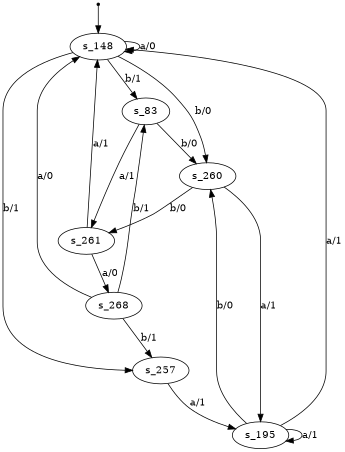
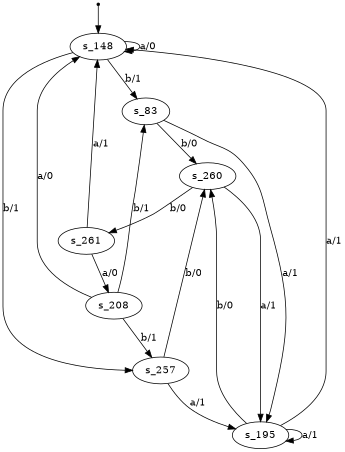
(174, 95) -> (183, 277)
(115, 172) -> (274, 242)
(114, 306) -> (114, 306)
